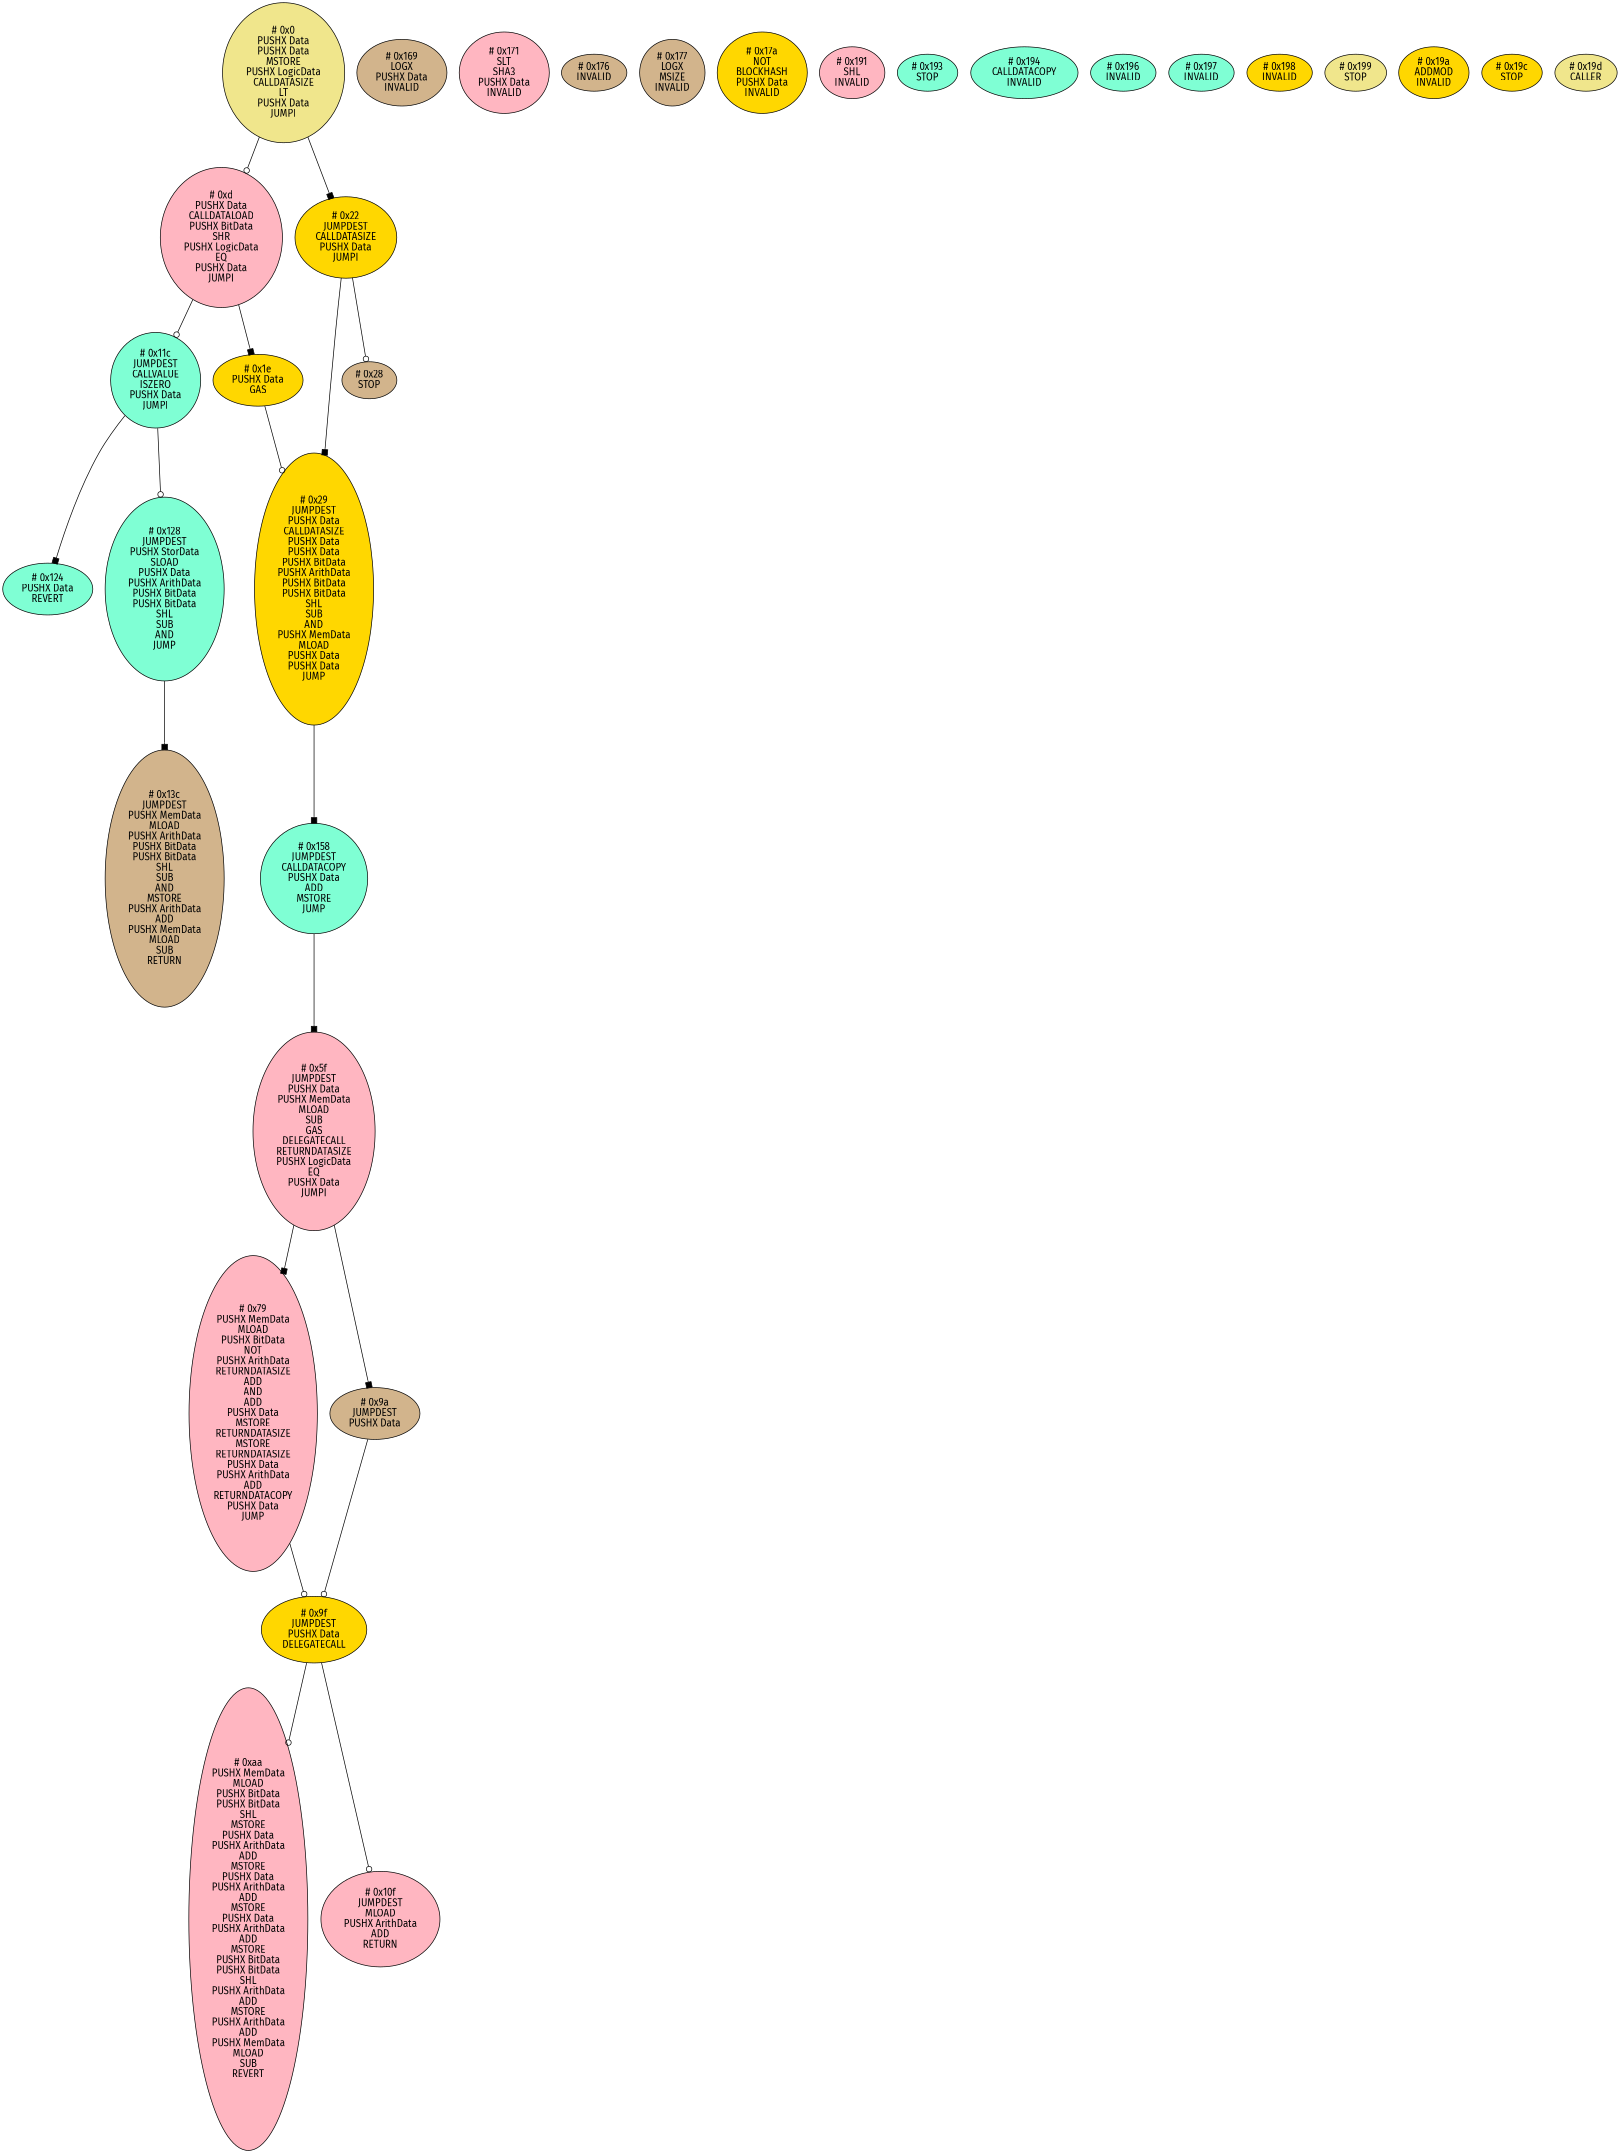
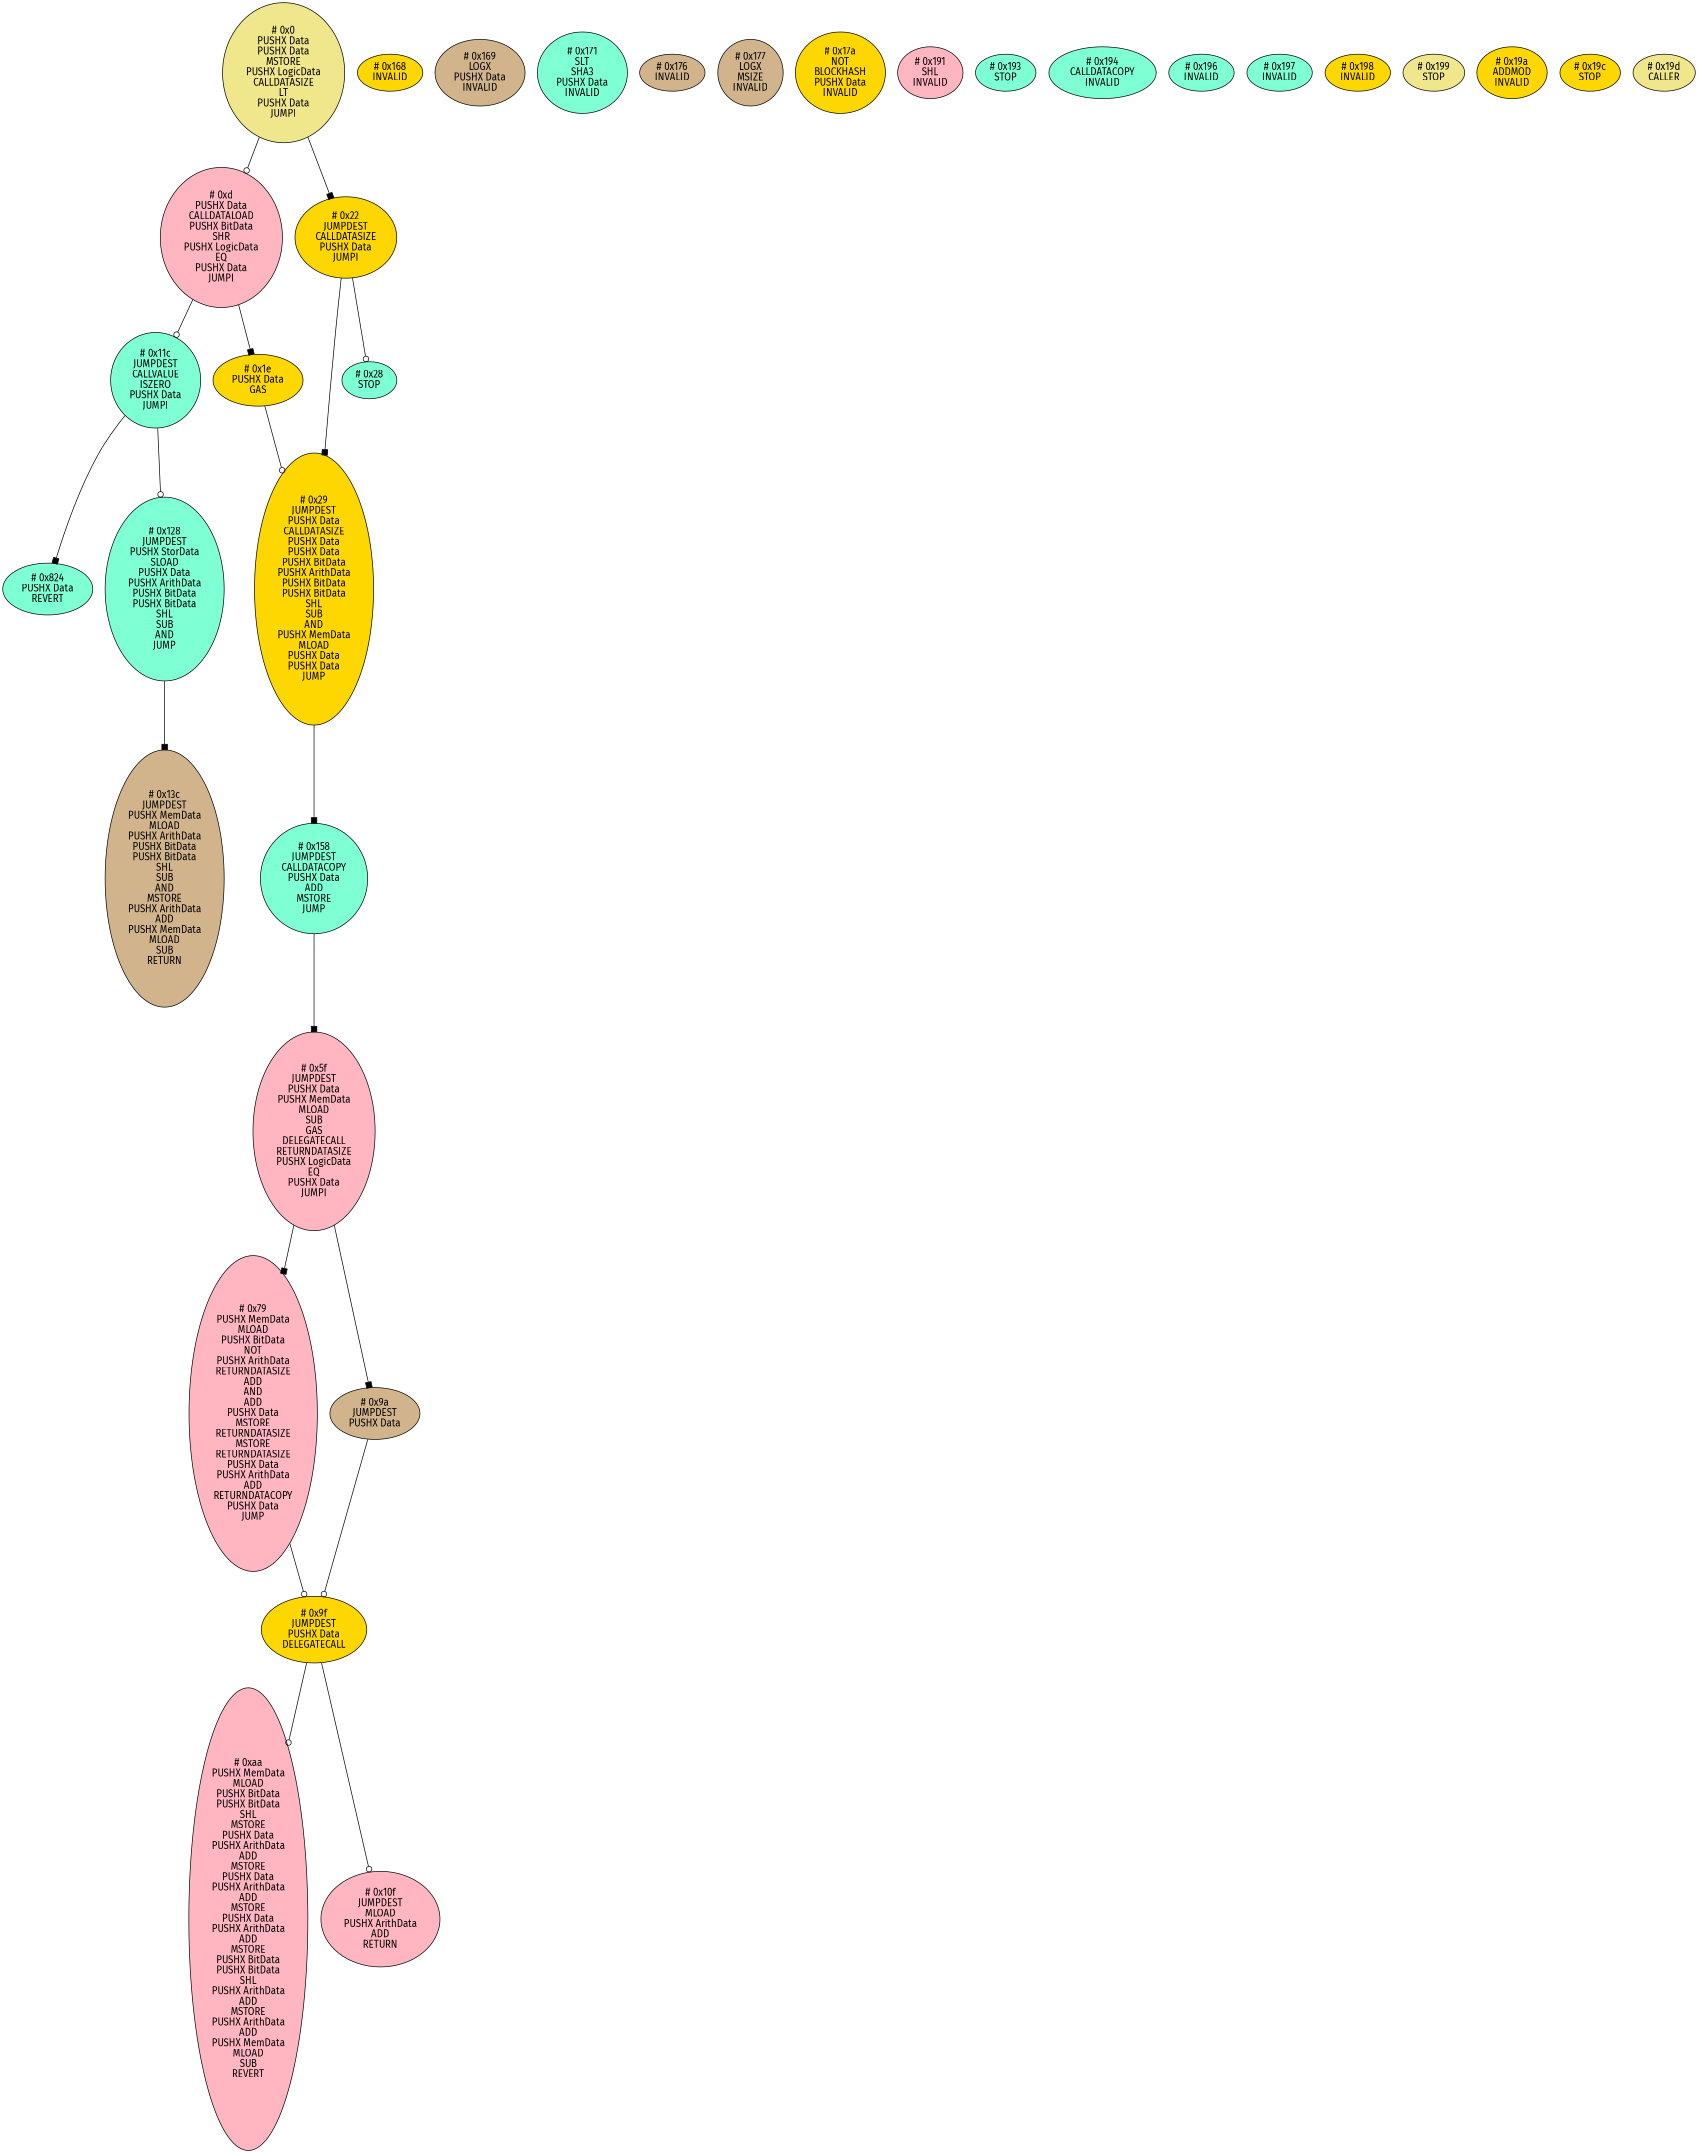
none -> (390, 73)
(504, 73) -> (582, 73)
(369, 380) -> (369, 380)
(48, 589) -> (48, 589)
